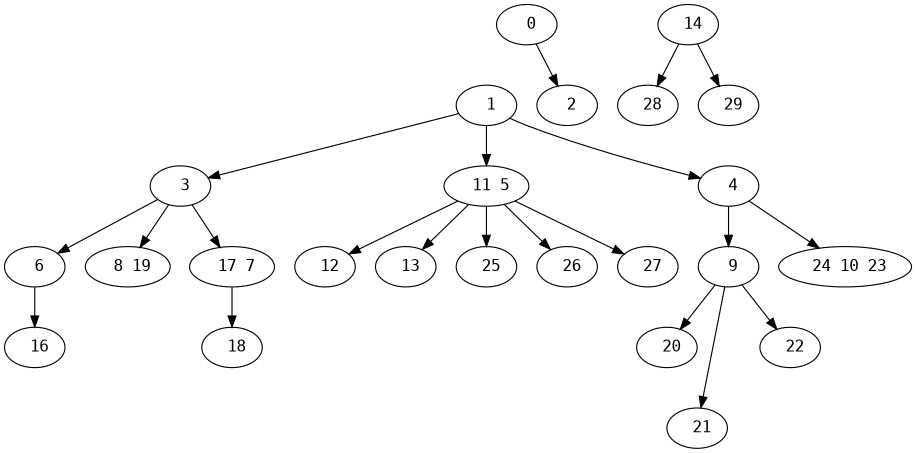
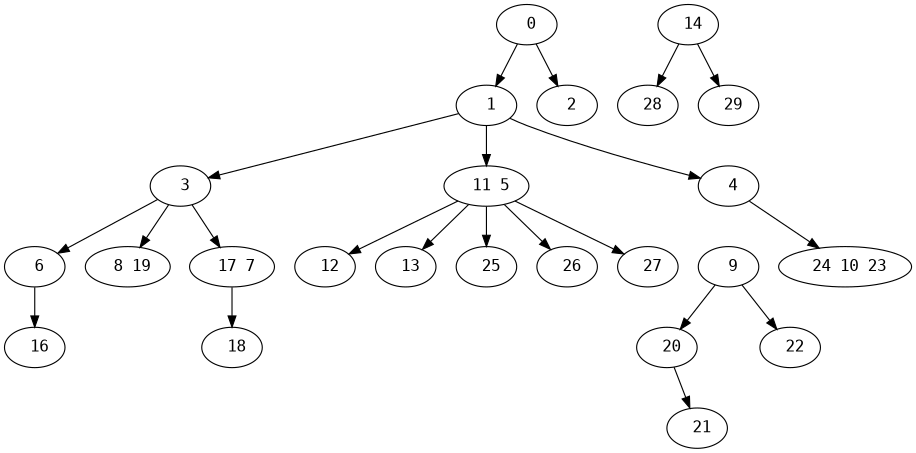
none -> (509, 60)
(729, 221) -> none
(714, 342) -> (680, 382)
